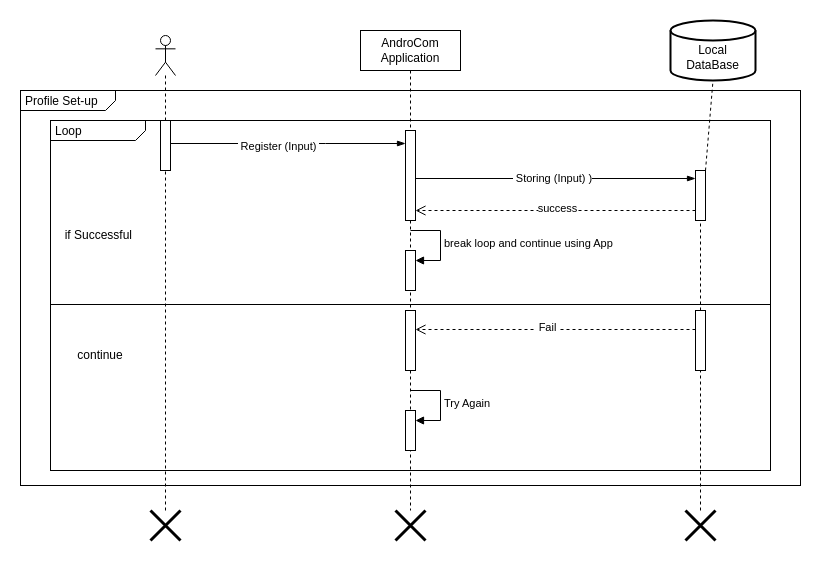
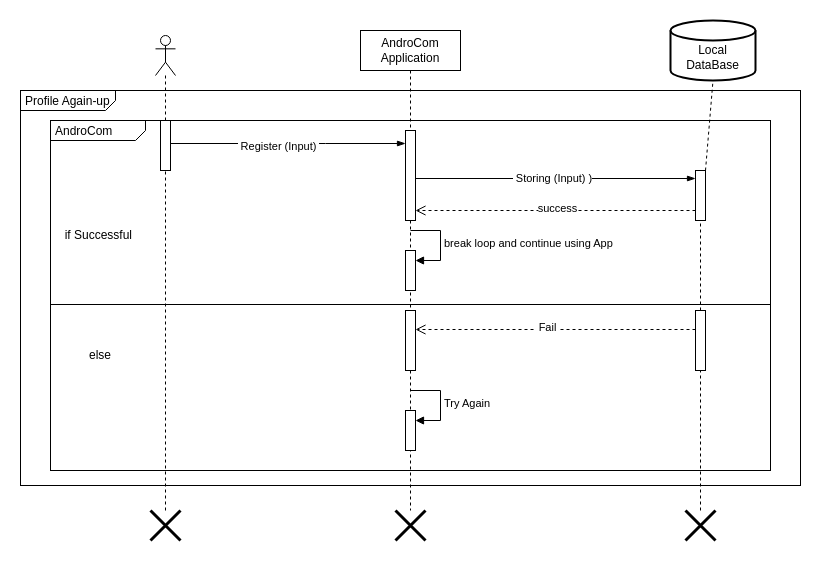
(63, 98) -> (68, 98)
(64, 128) -> (77, 128)
(101, 356) -> (101, 356)
